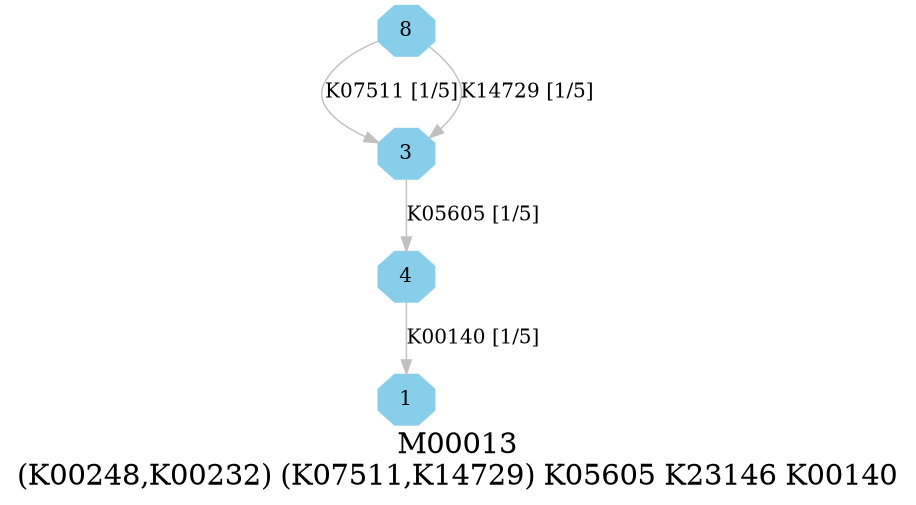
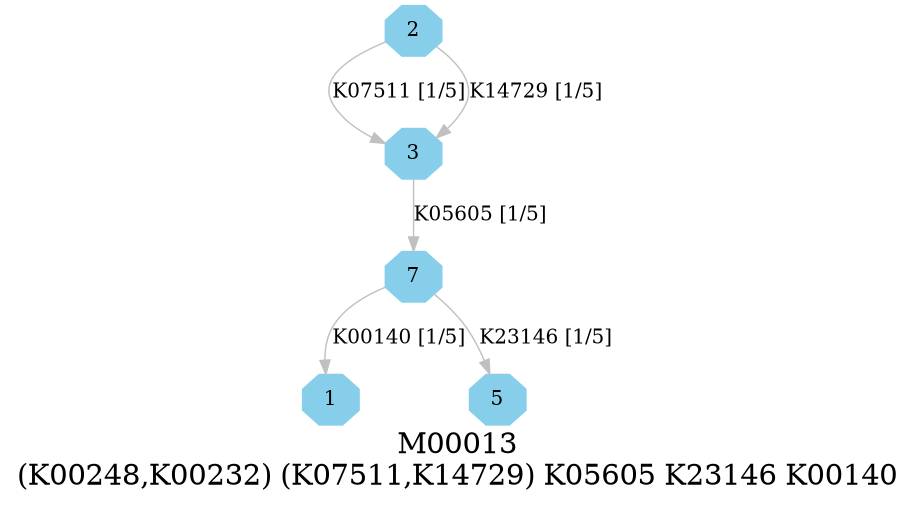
(406, 31) -> (414, 31)
(406, 277) -> (414, 277)
none -> (498, 400)
